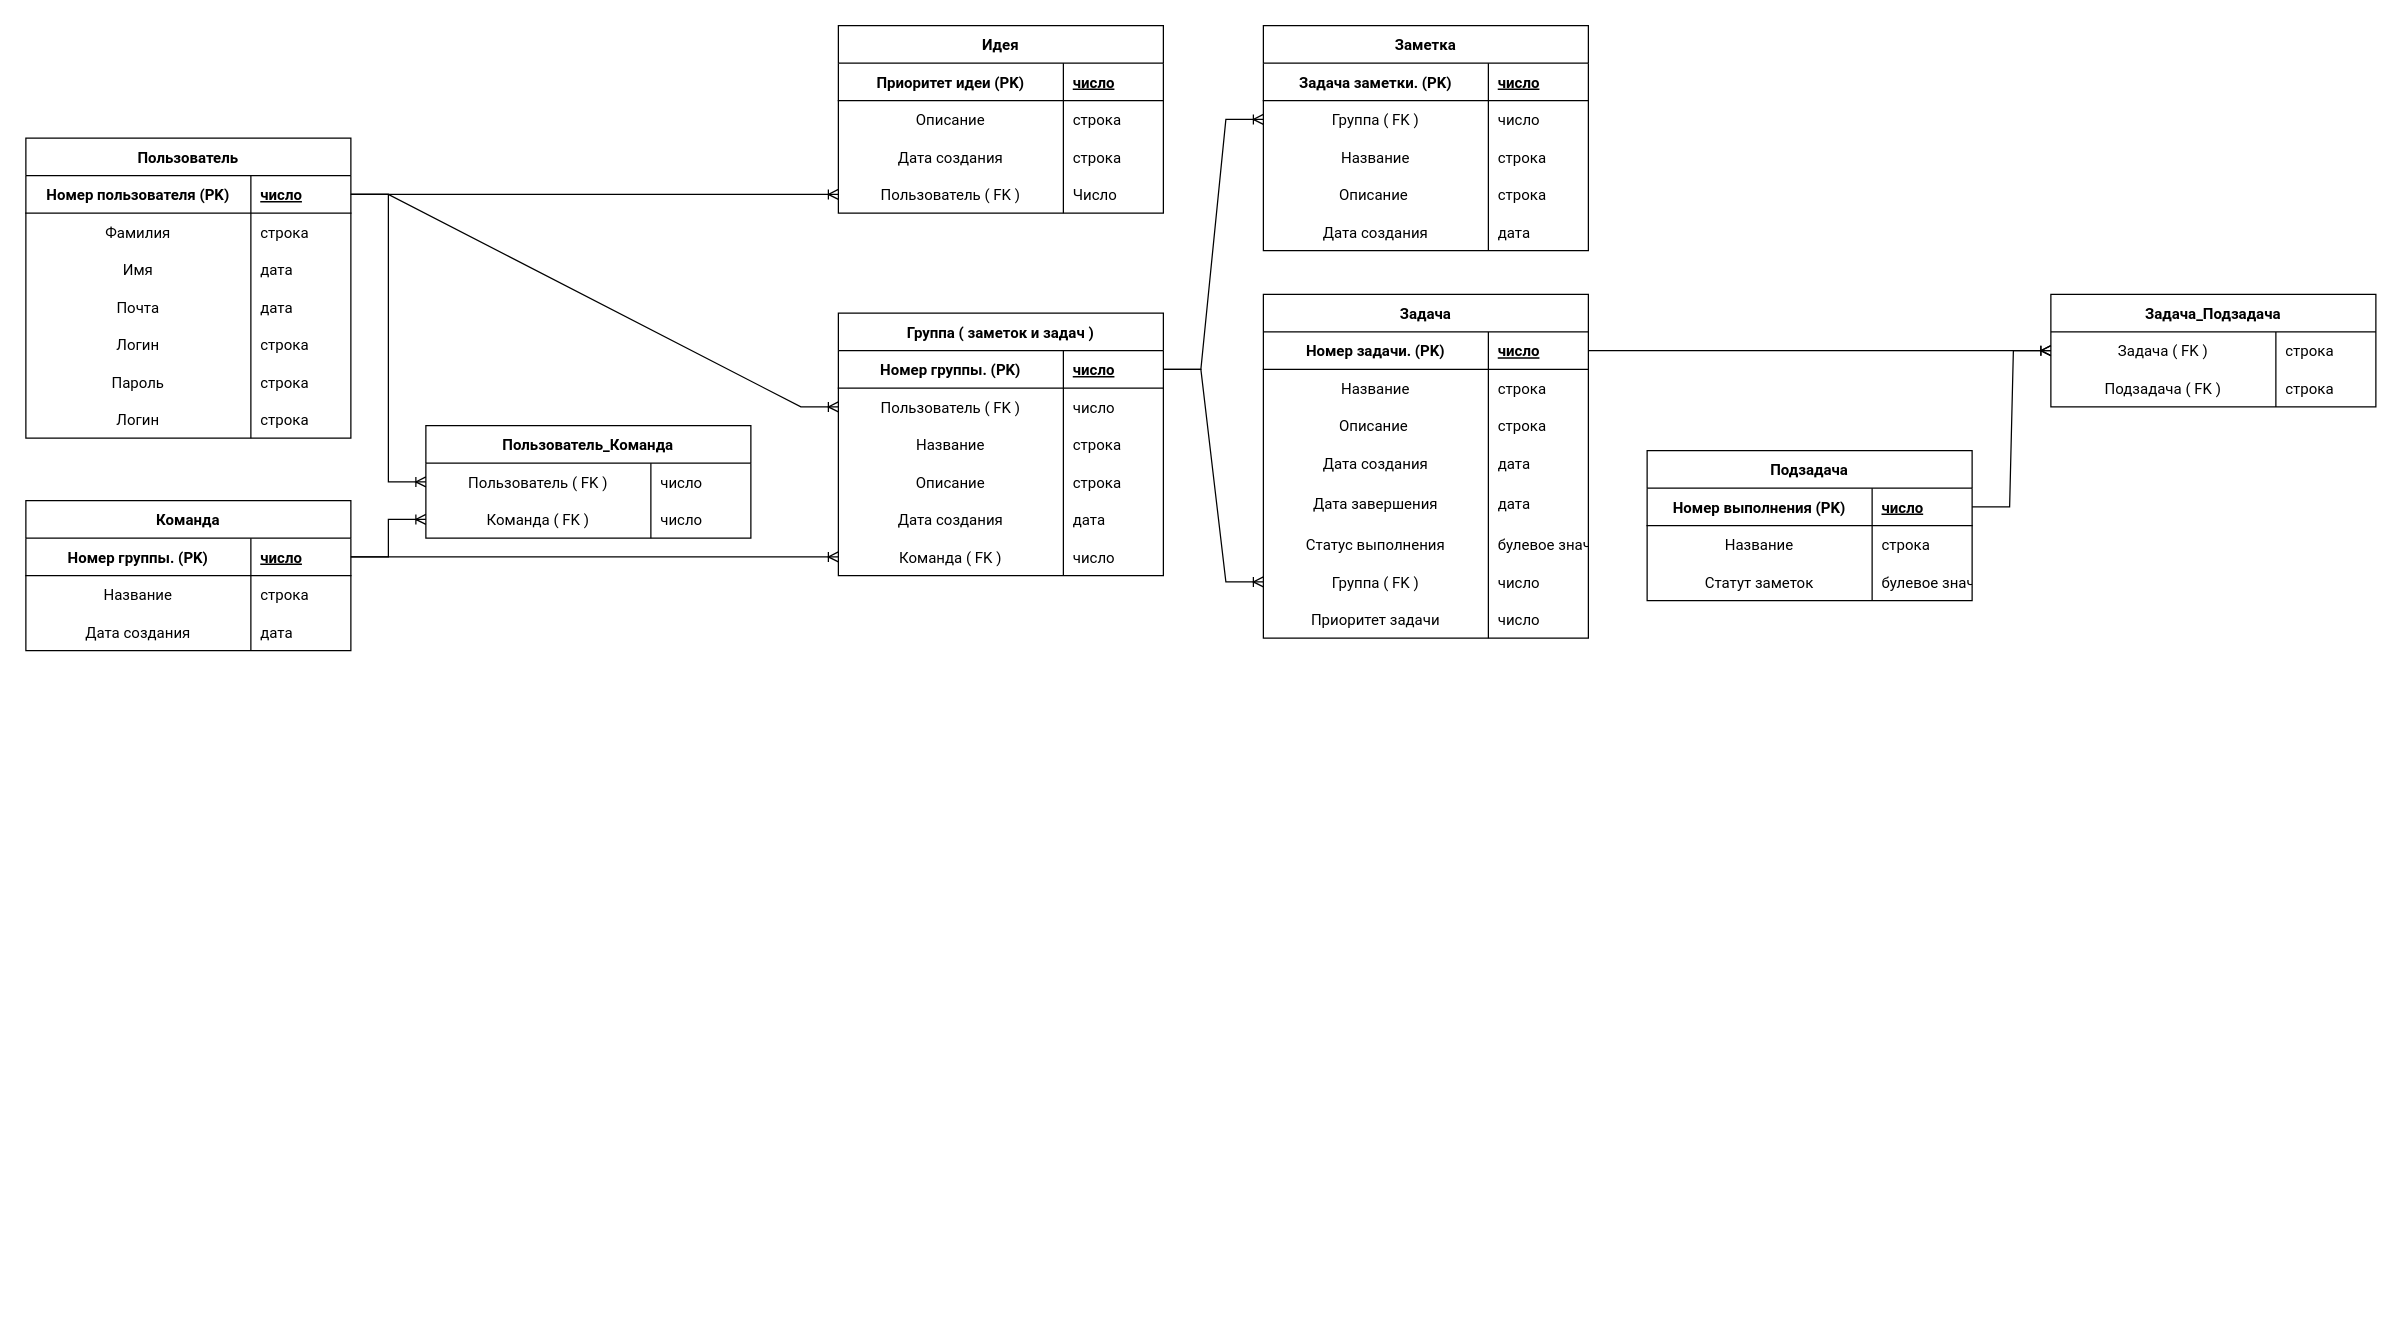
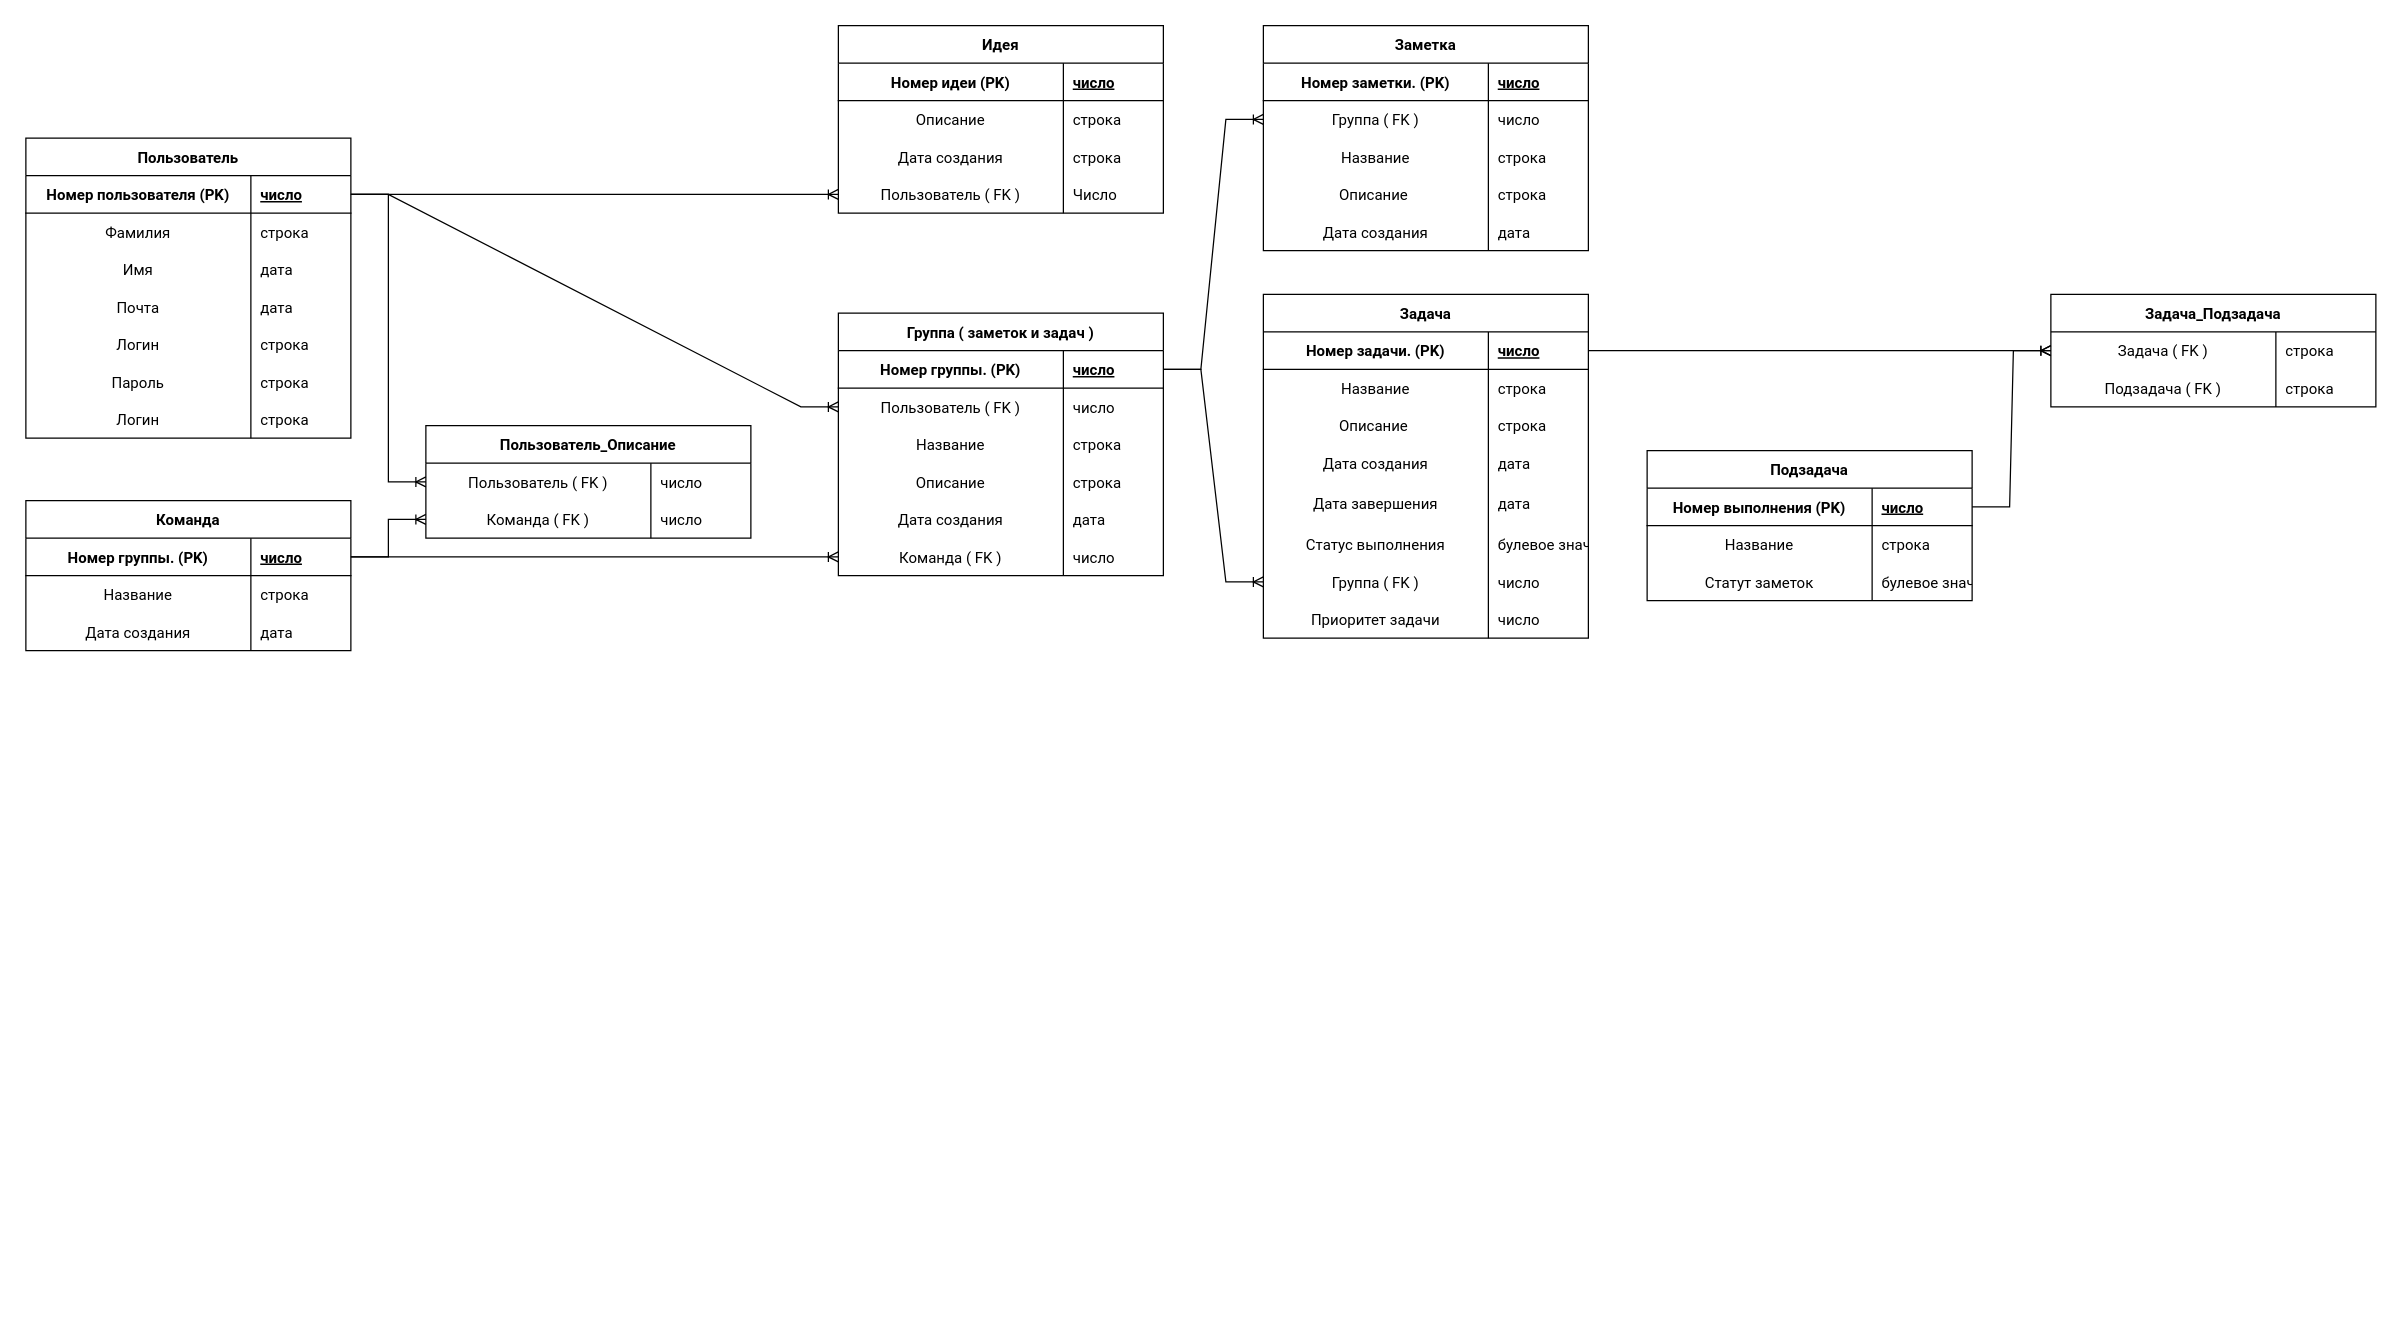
(950, 83) -> (950, 83)
(1375, 83) -> (1375, 83)
(588, 445) -> (588, 445)
